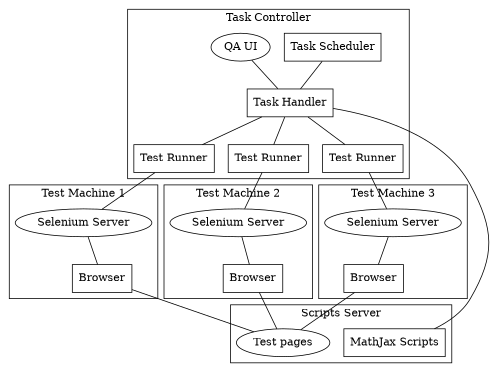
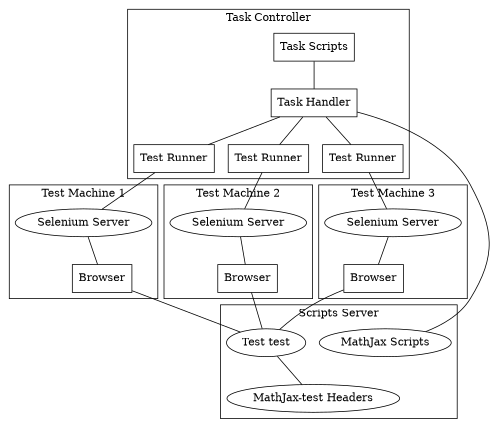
(241, 47) -> none
(333, 47) -> (314, 47)
(283, 343) -> (266, 343)
(395, 343) -> (385, 343)
none -> (313, 398)
